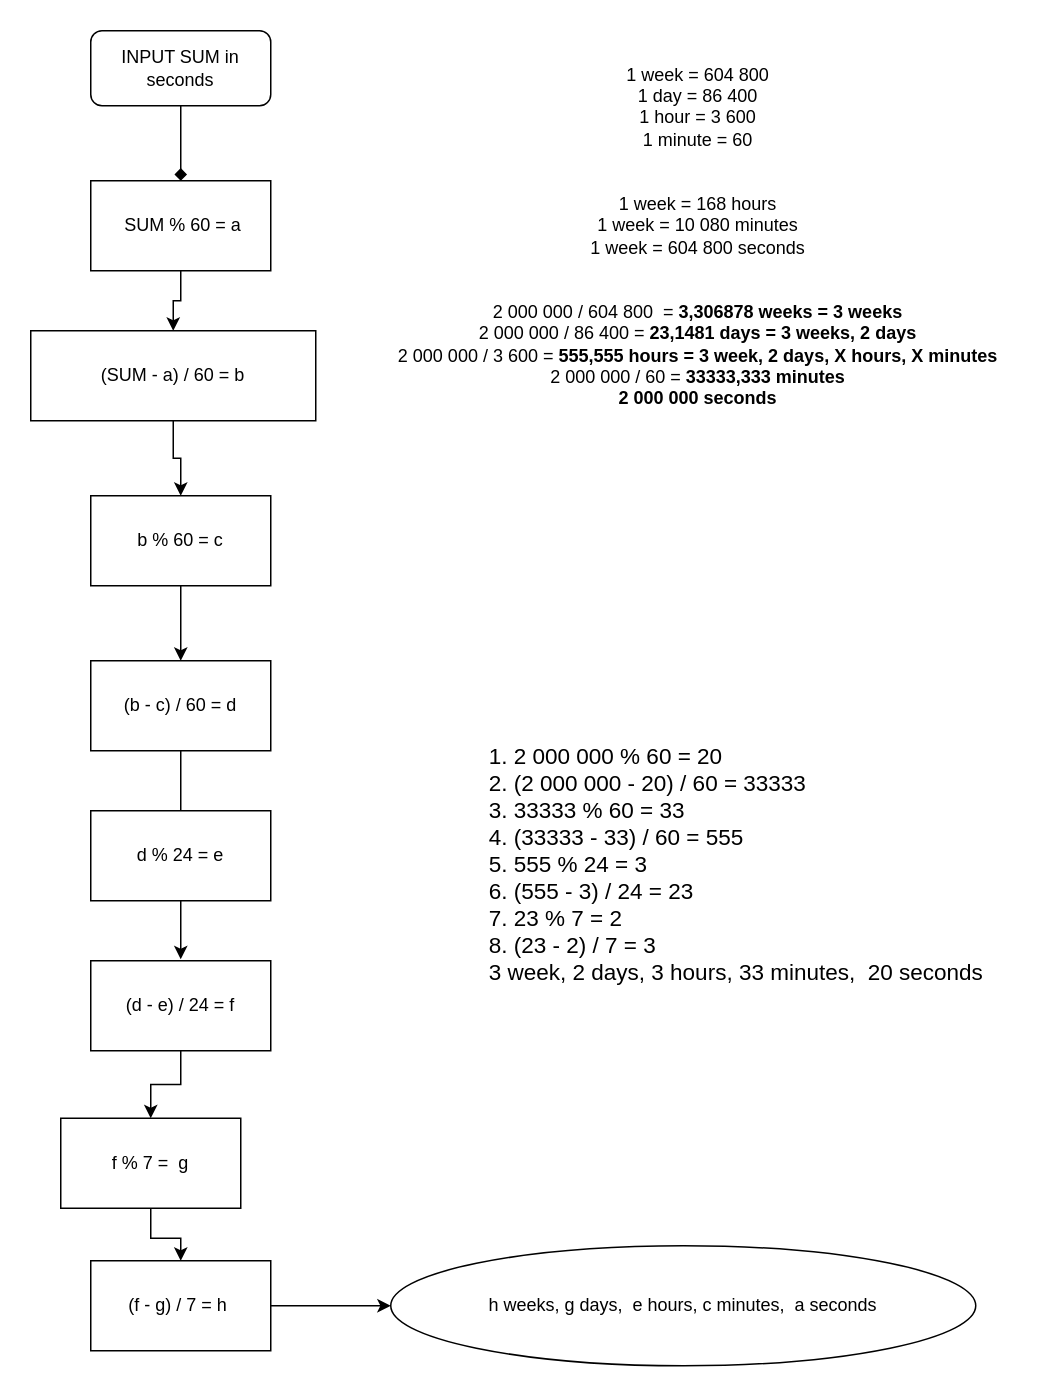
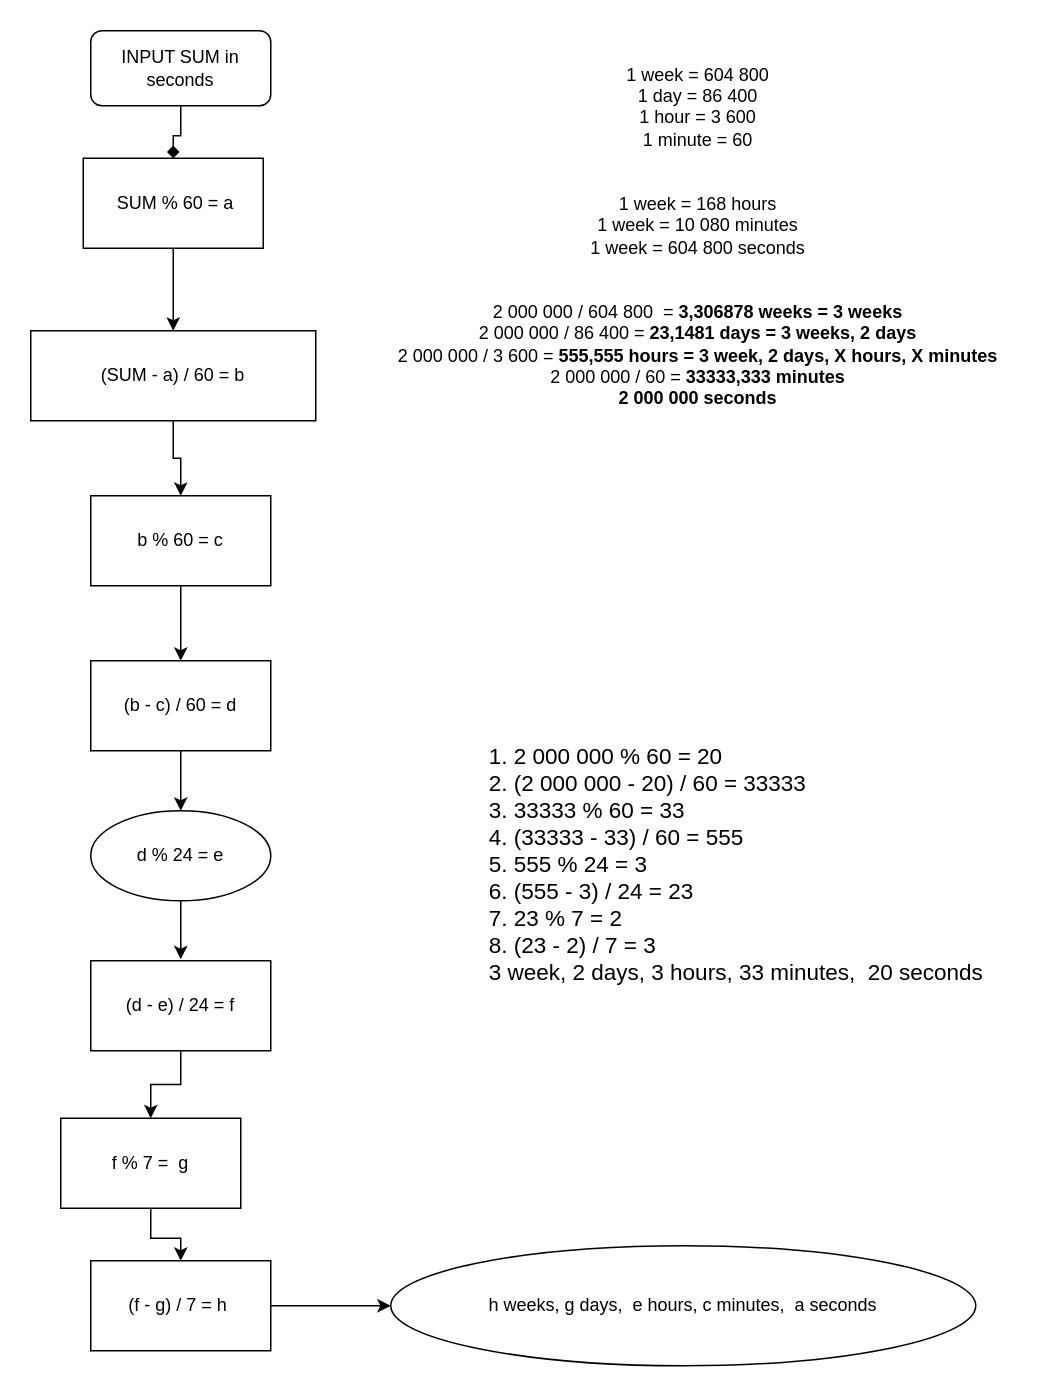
(181, 226) -> (173, 203)
(181, 803) -> (181, 799)
(181, 856) -> (181, 856)
